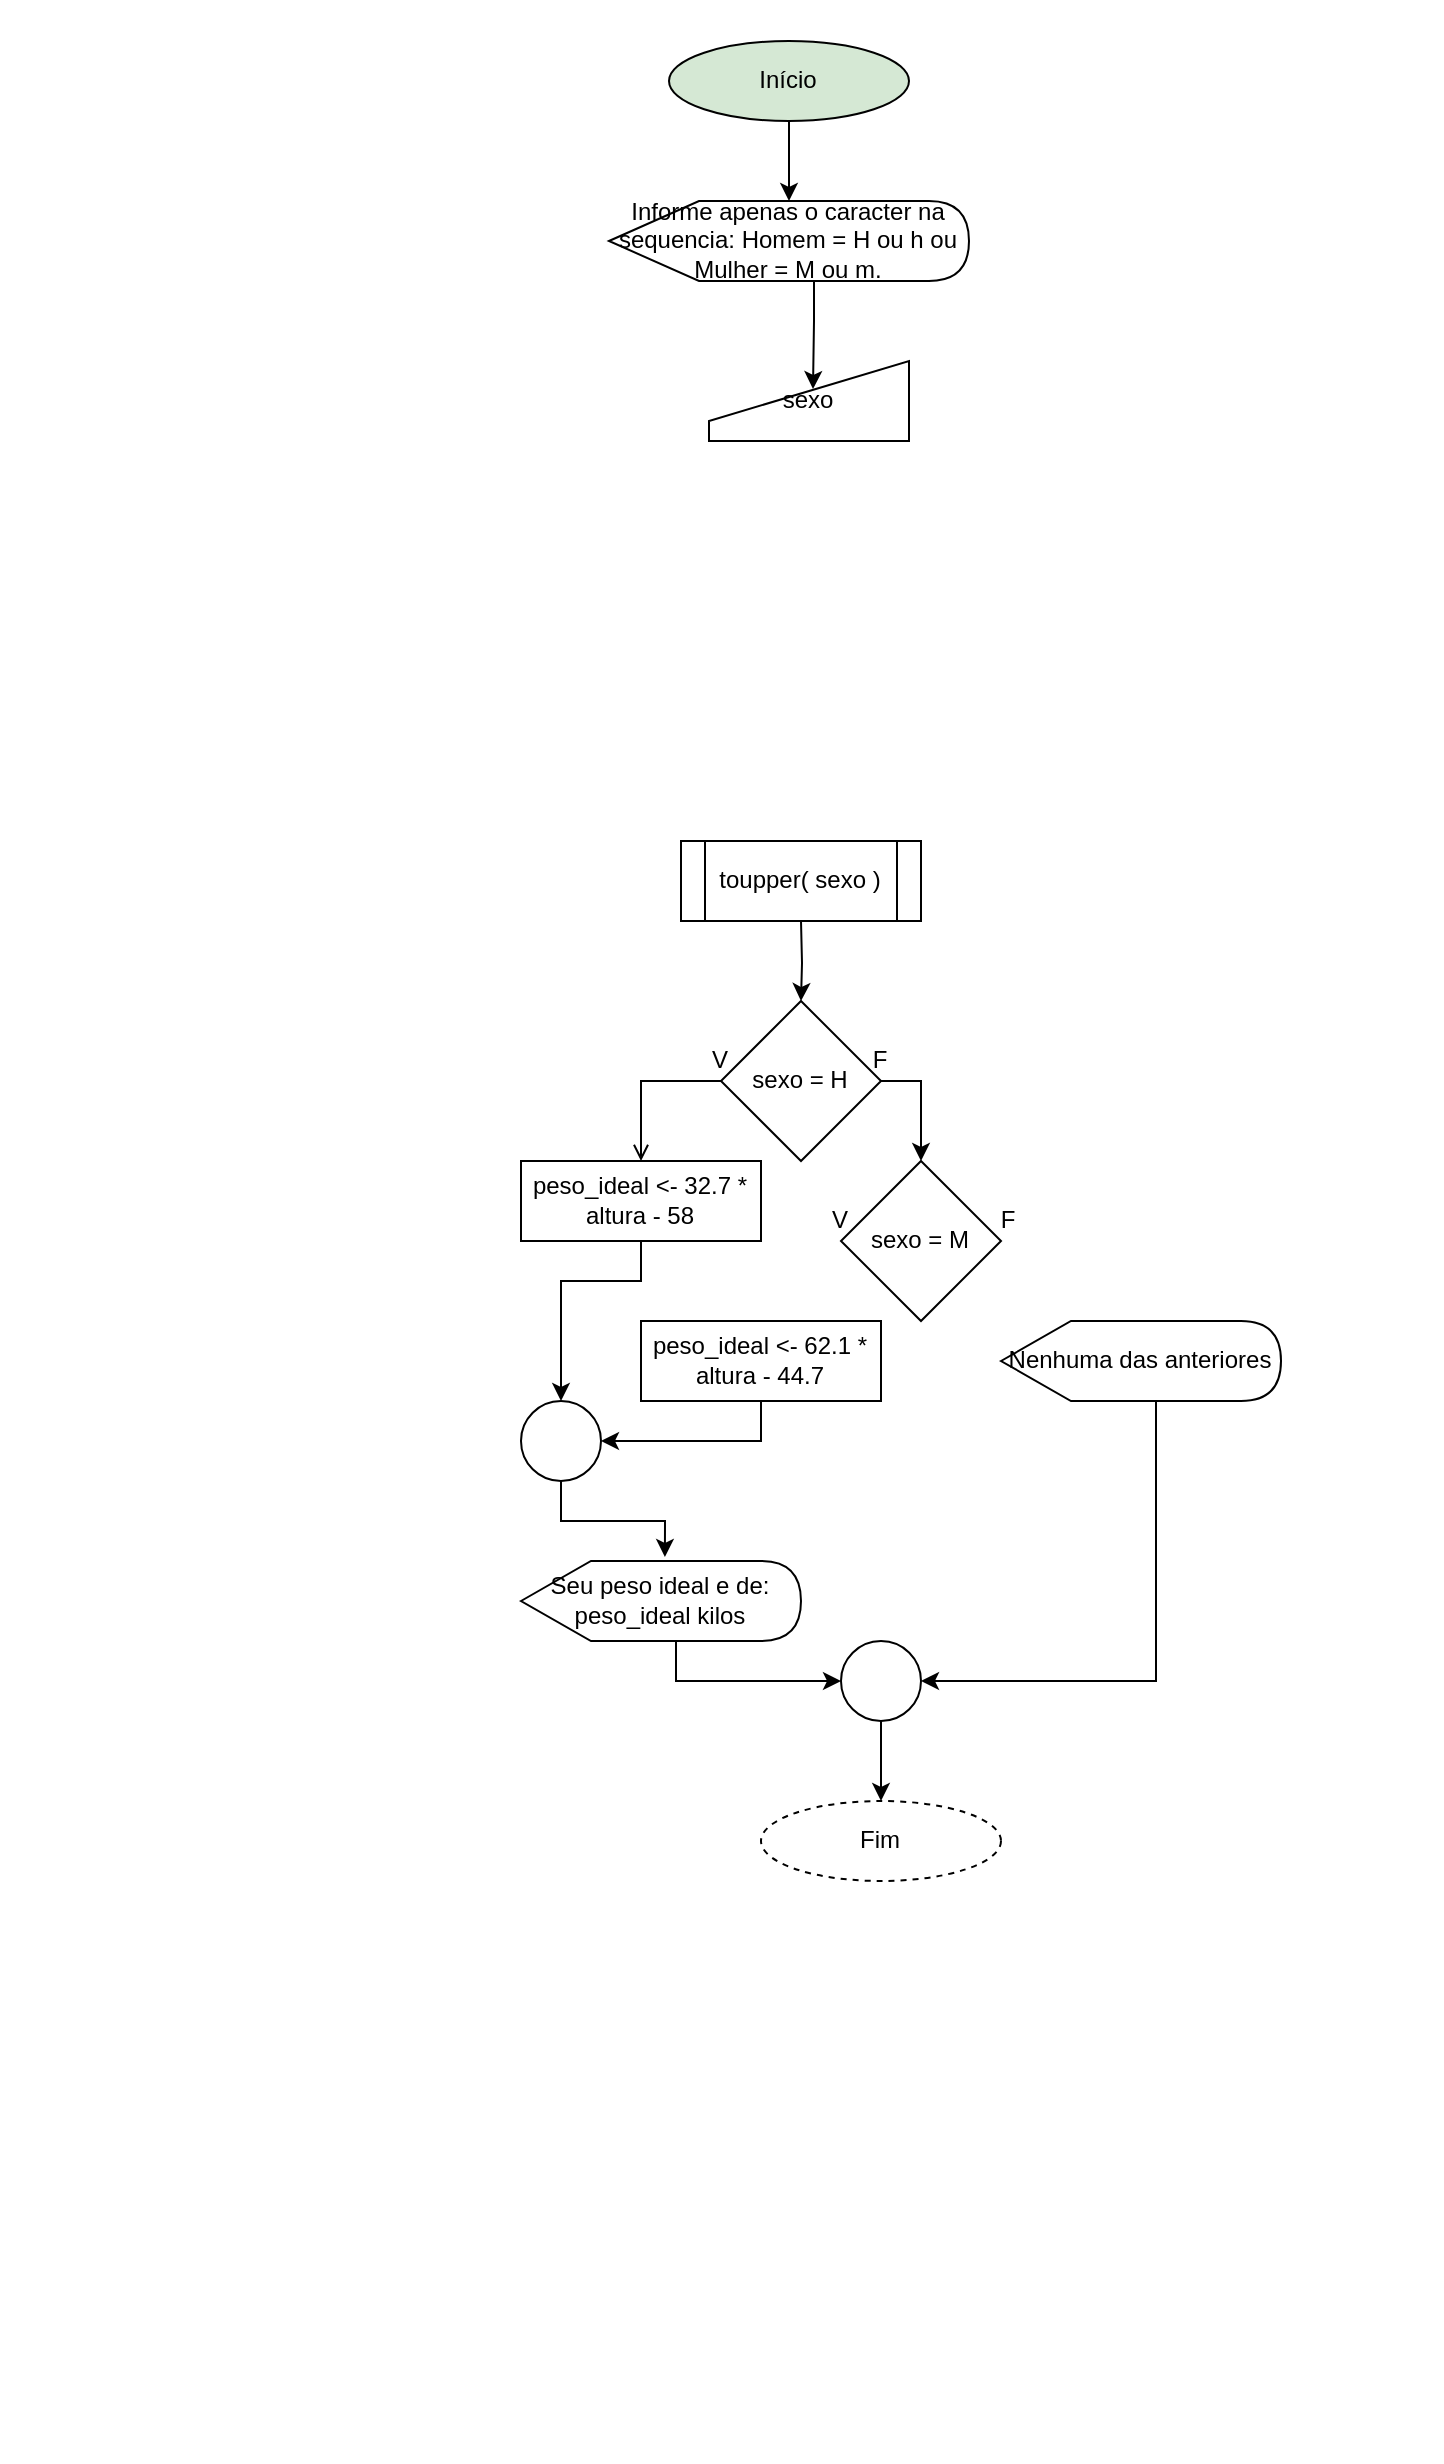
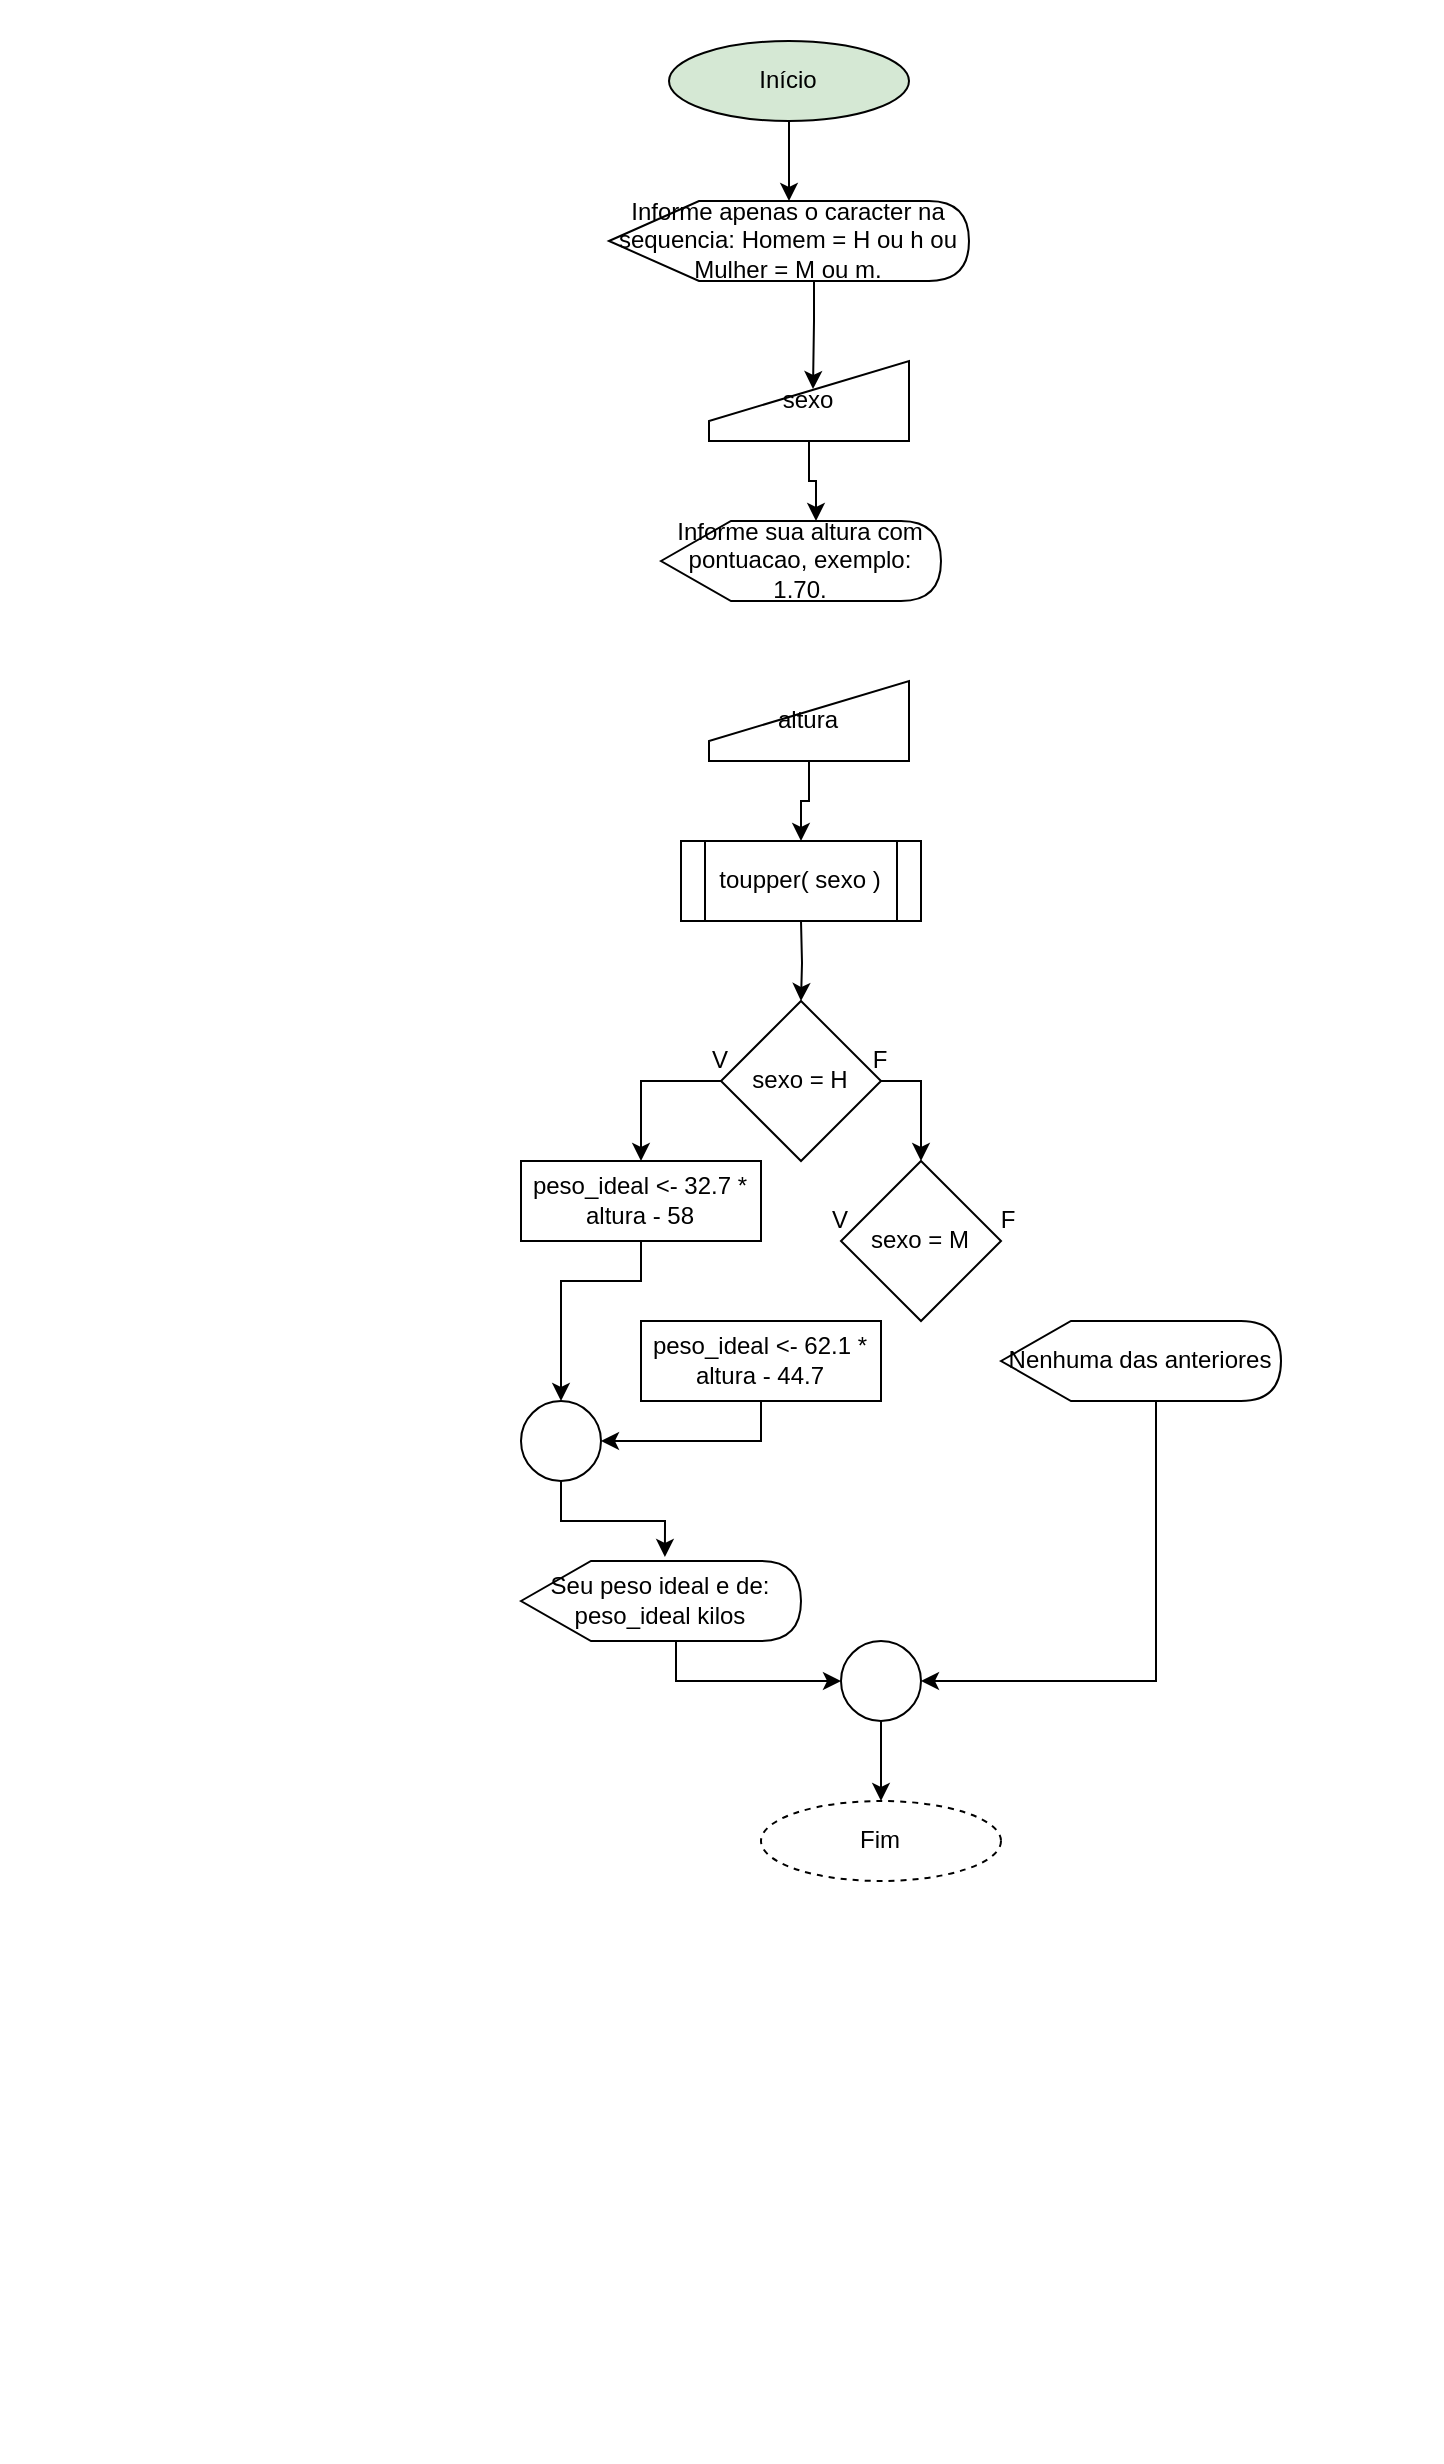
none -> (809, 478)
none -> (801, 561)
none -> (809, 721)
none -> (809, 798)
(641, 1148) -> (641, 1146)
